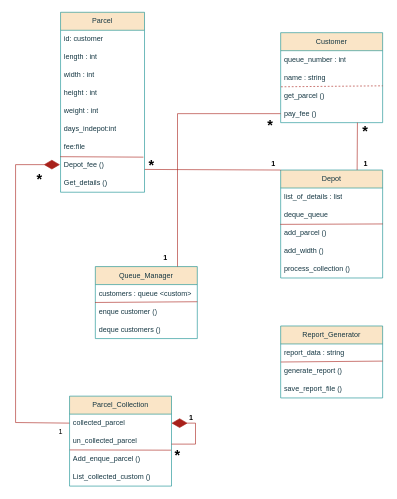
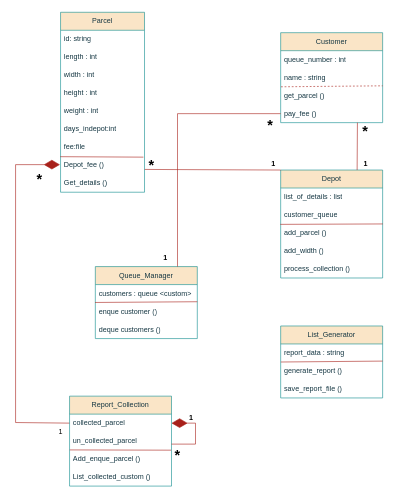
(85, 39) -> (80, 39)
(306, 215) -> (312, 215)
(332, 335) -> (332, 335)
(120, 405) -> (120, 405)
